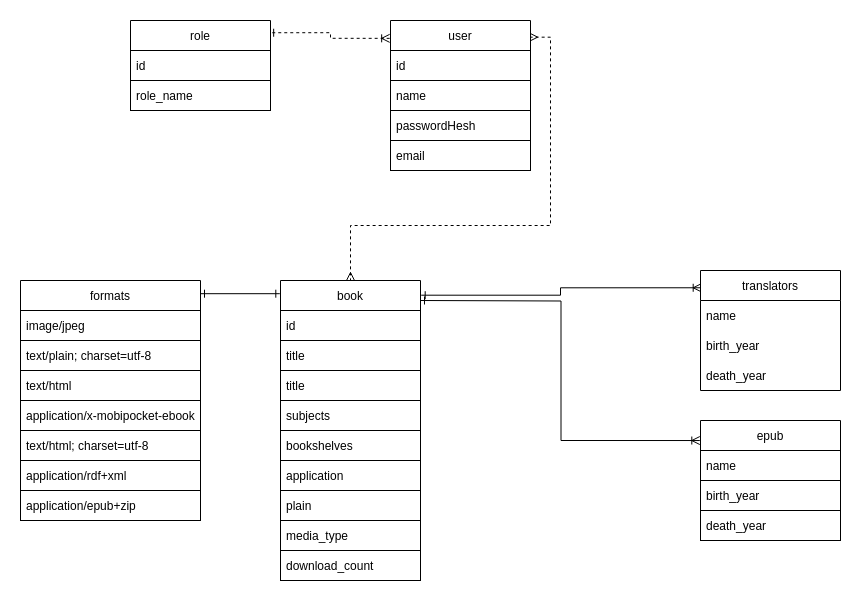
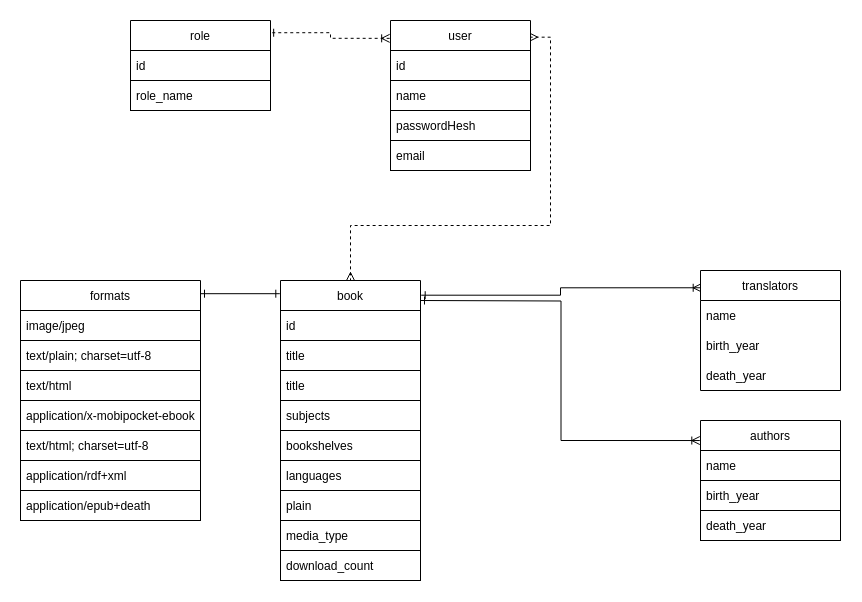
(770, 436) -> (770, 436)
(318, 476) -> (315, 476)
(87, 506) -> (95, 506)
